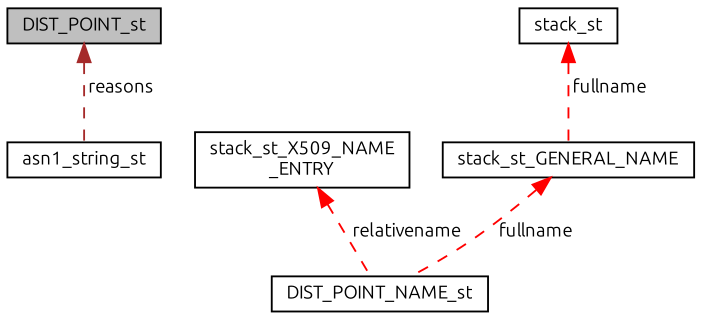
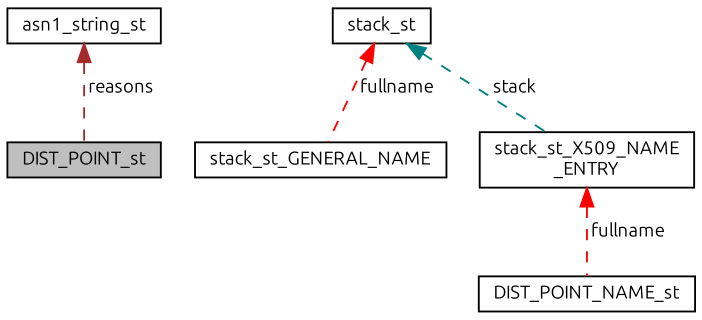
none -> (484, 93)
(84, 102) -> (84, 102)
(405, 232) -> (627, 232)
(476, 237) -> none
